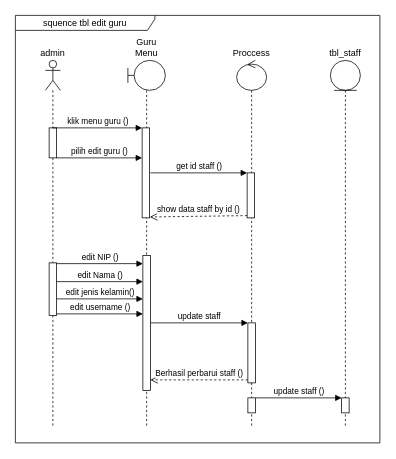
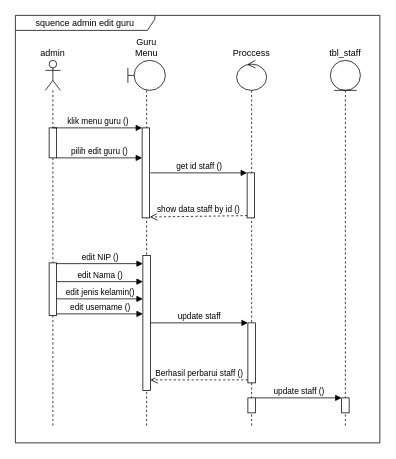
(85, 23) -> (85, 23)
